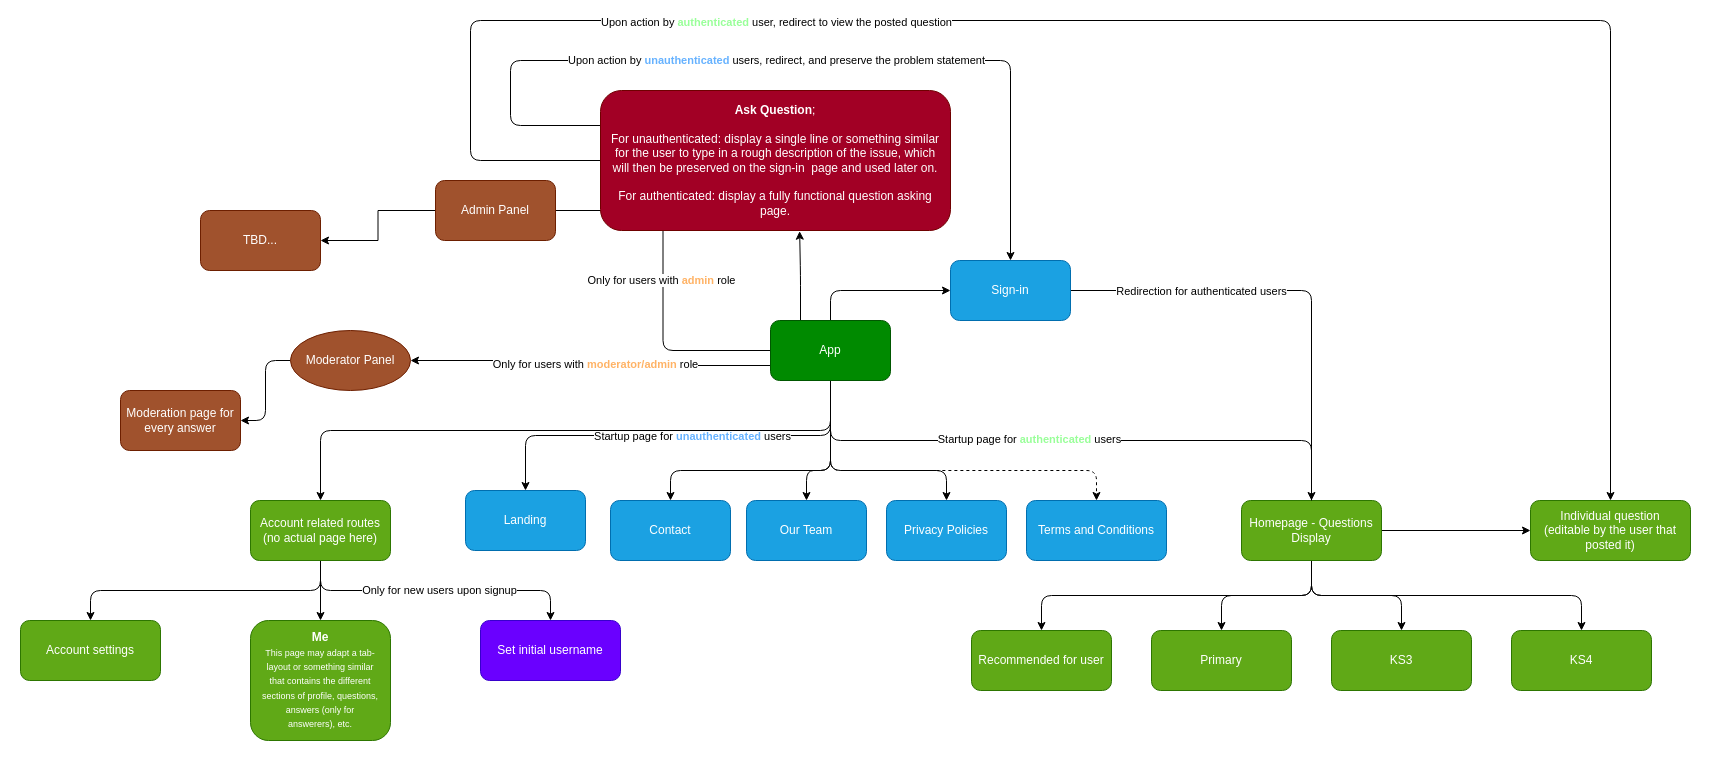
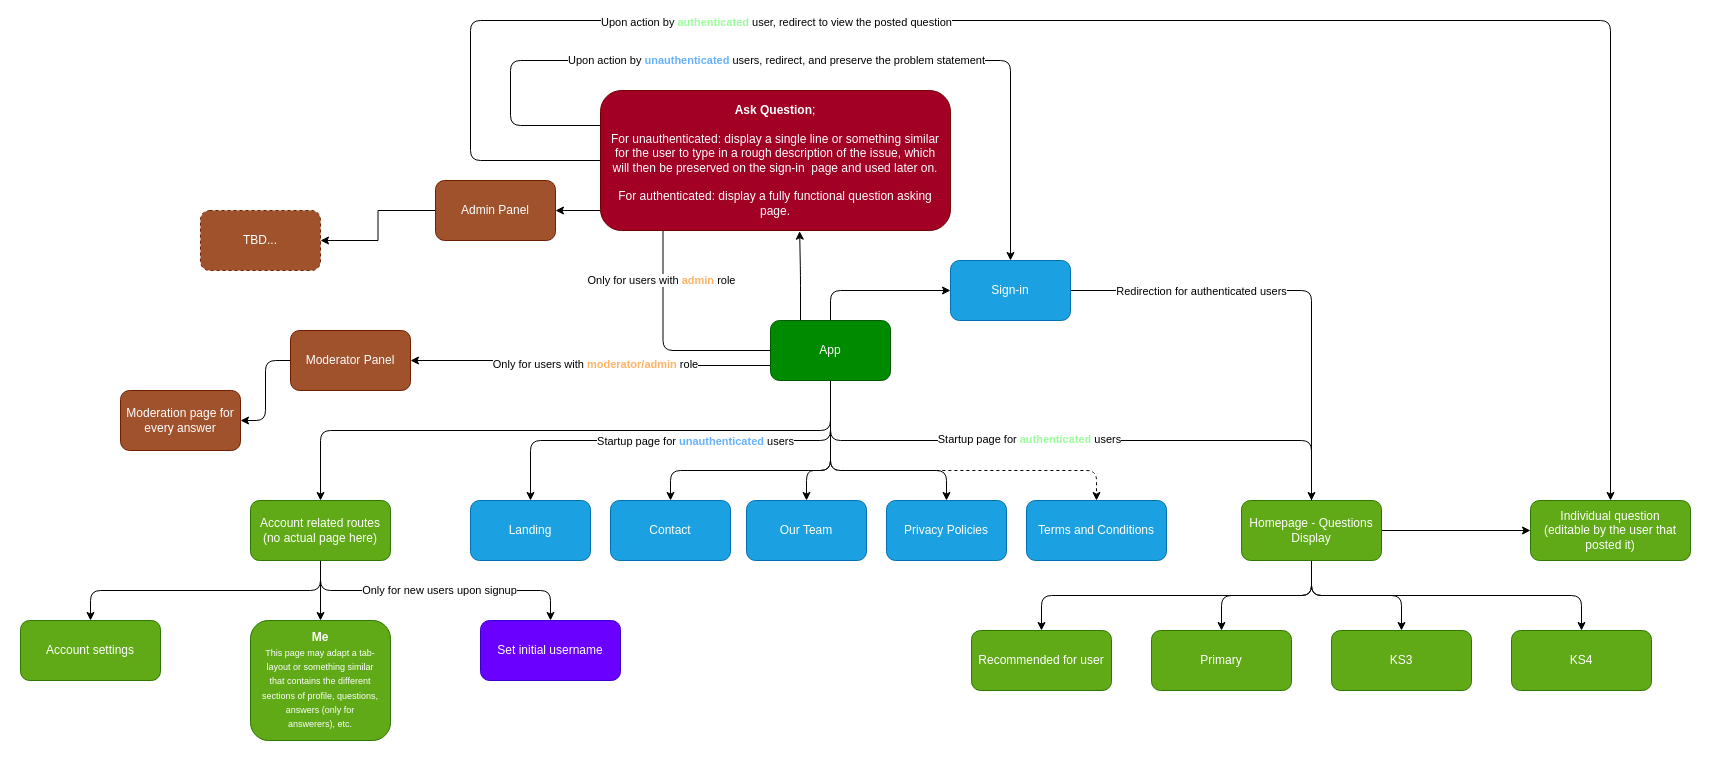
(560, 211) -> (563, 211)
(261, 241) -> (261, 241)
(351, 361) -> (351, 361)
(526, 521) -> (531, 531)
